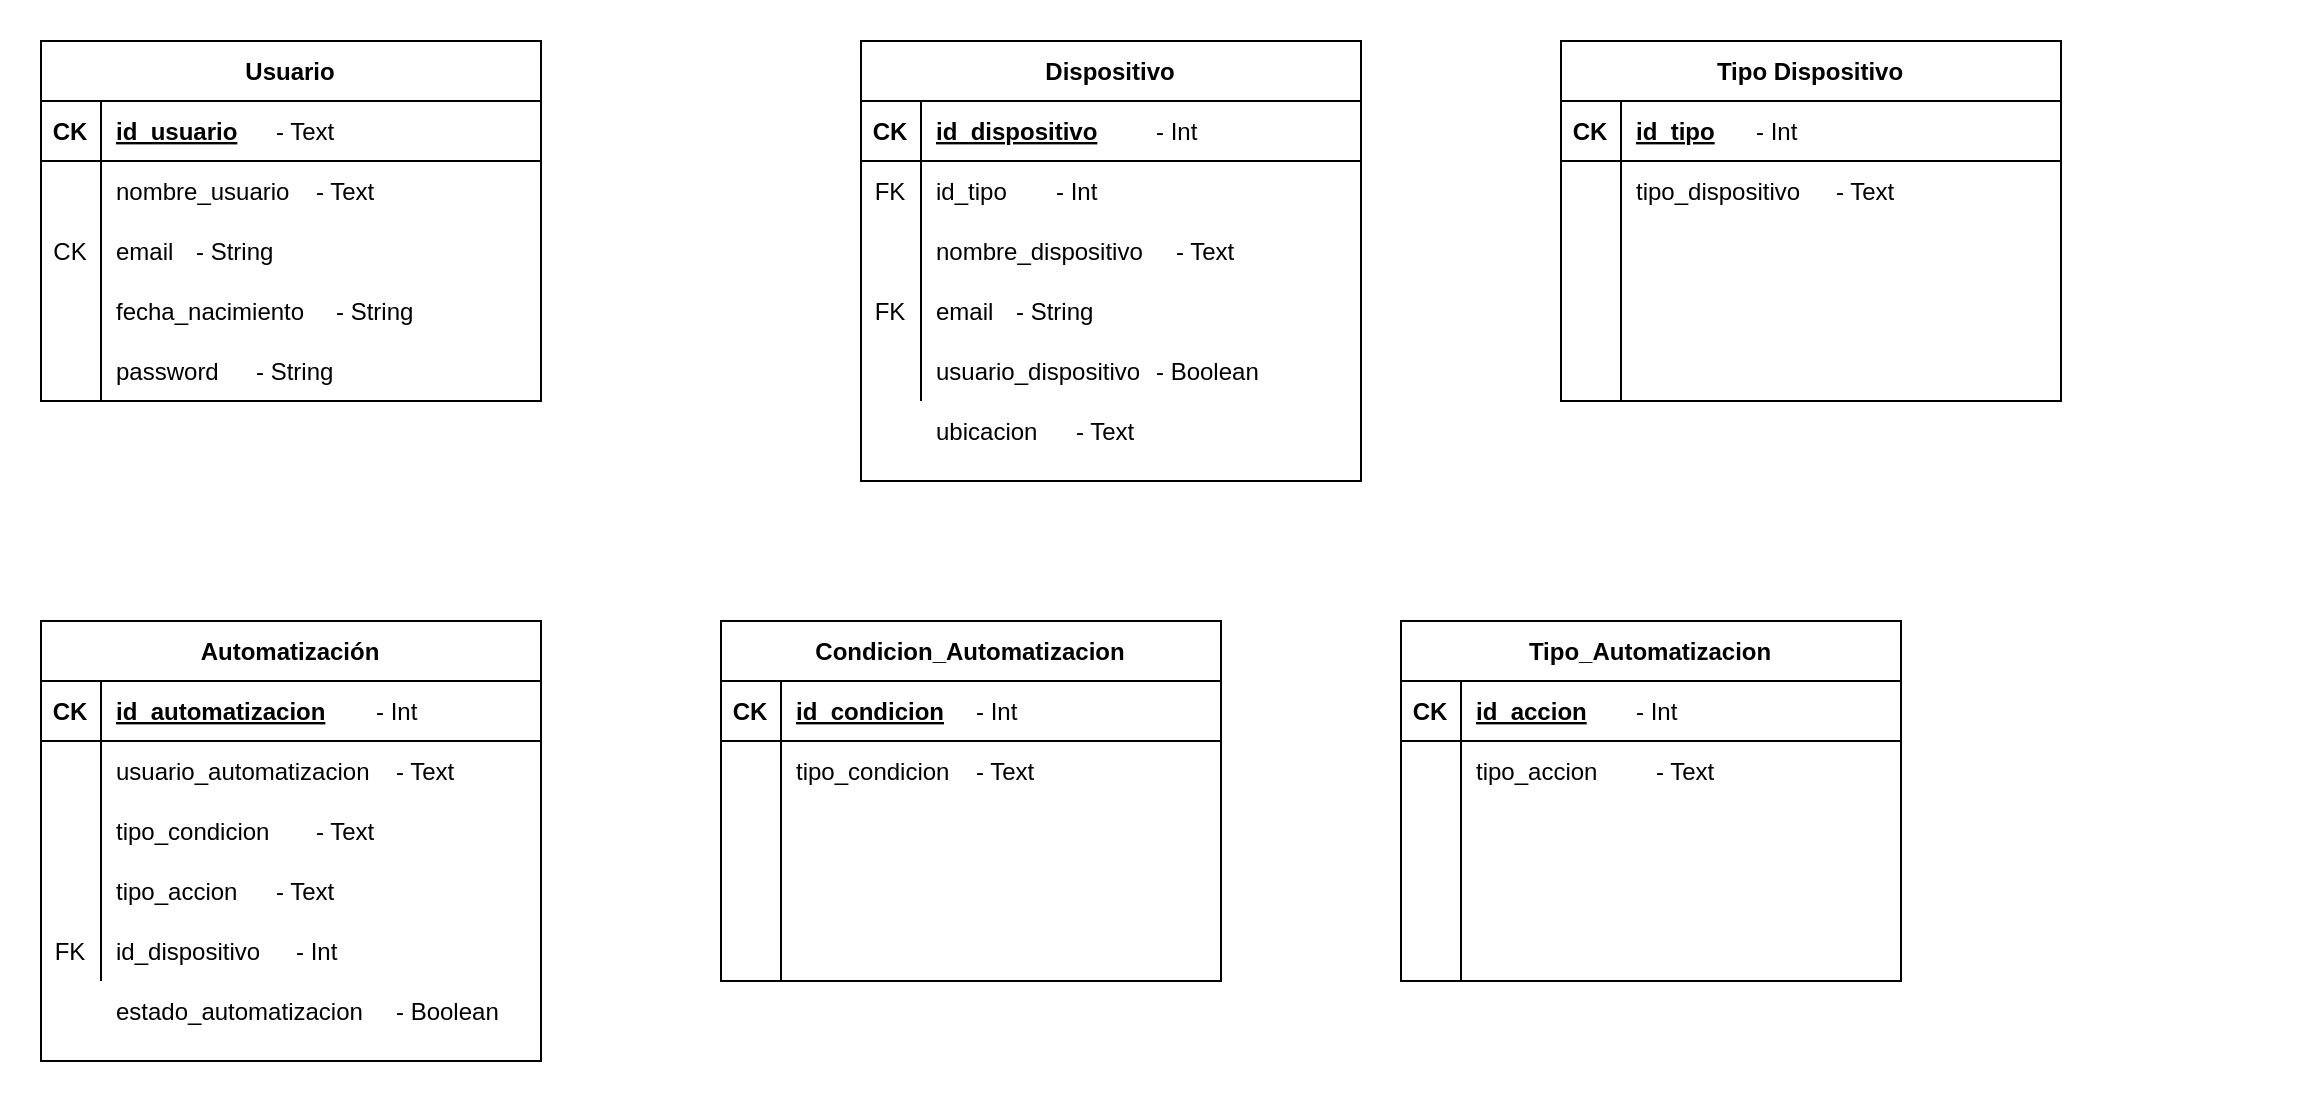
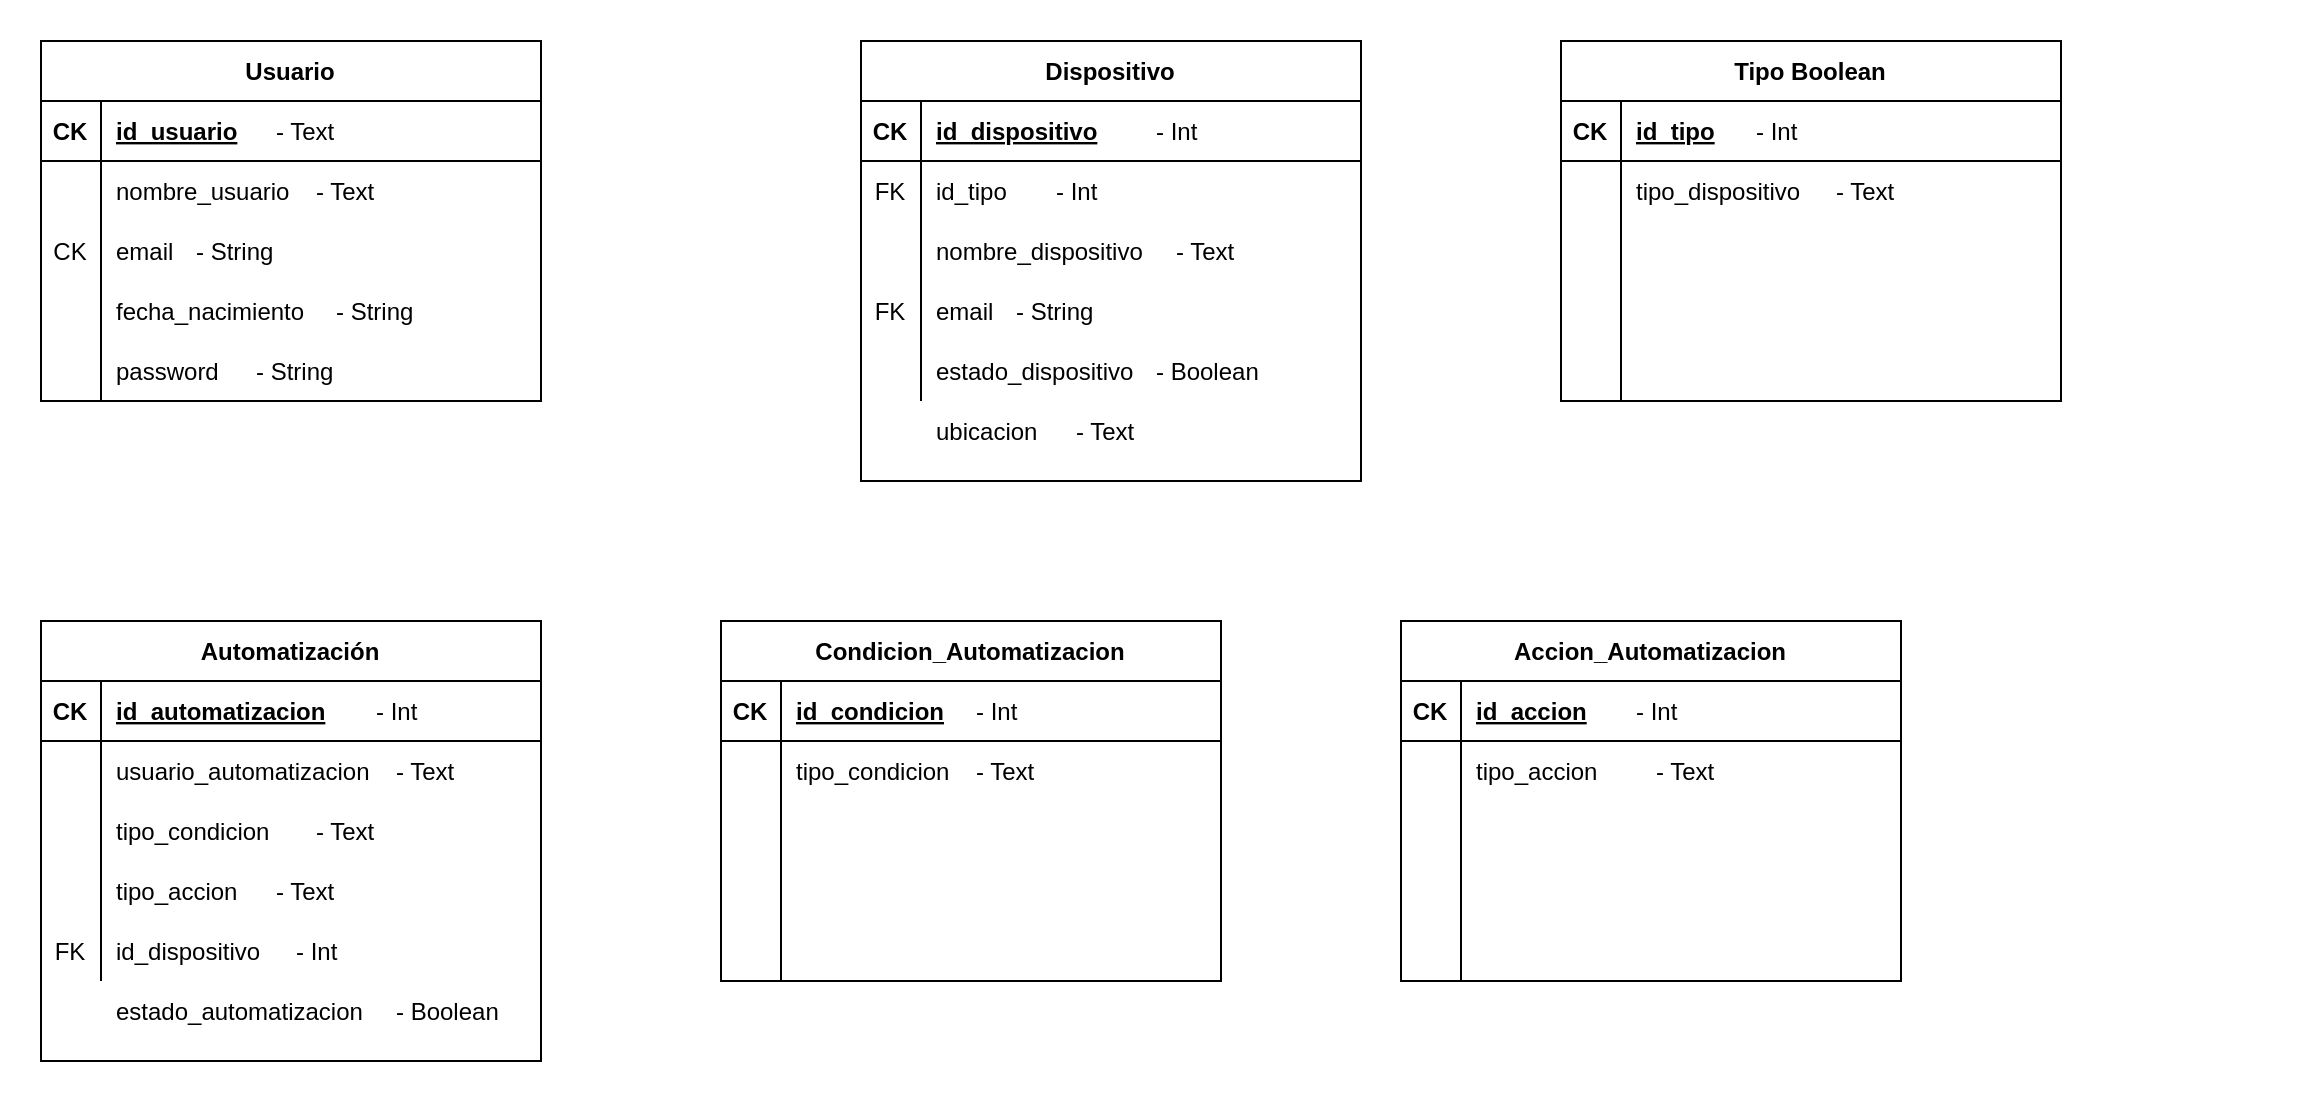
(1810, 72) -> (1810, 72)
(1051, 372) -> (1048, 372)
(1650, 652) -> (1650, 652)
